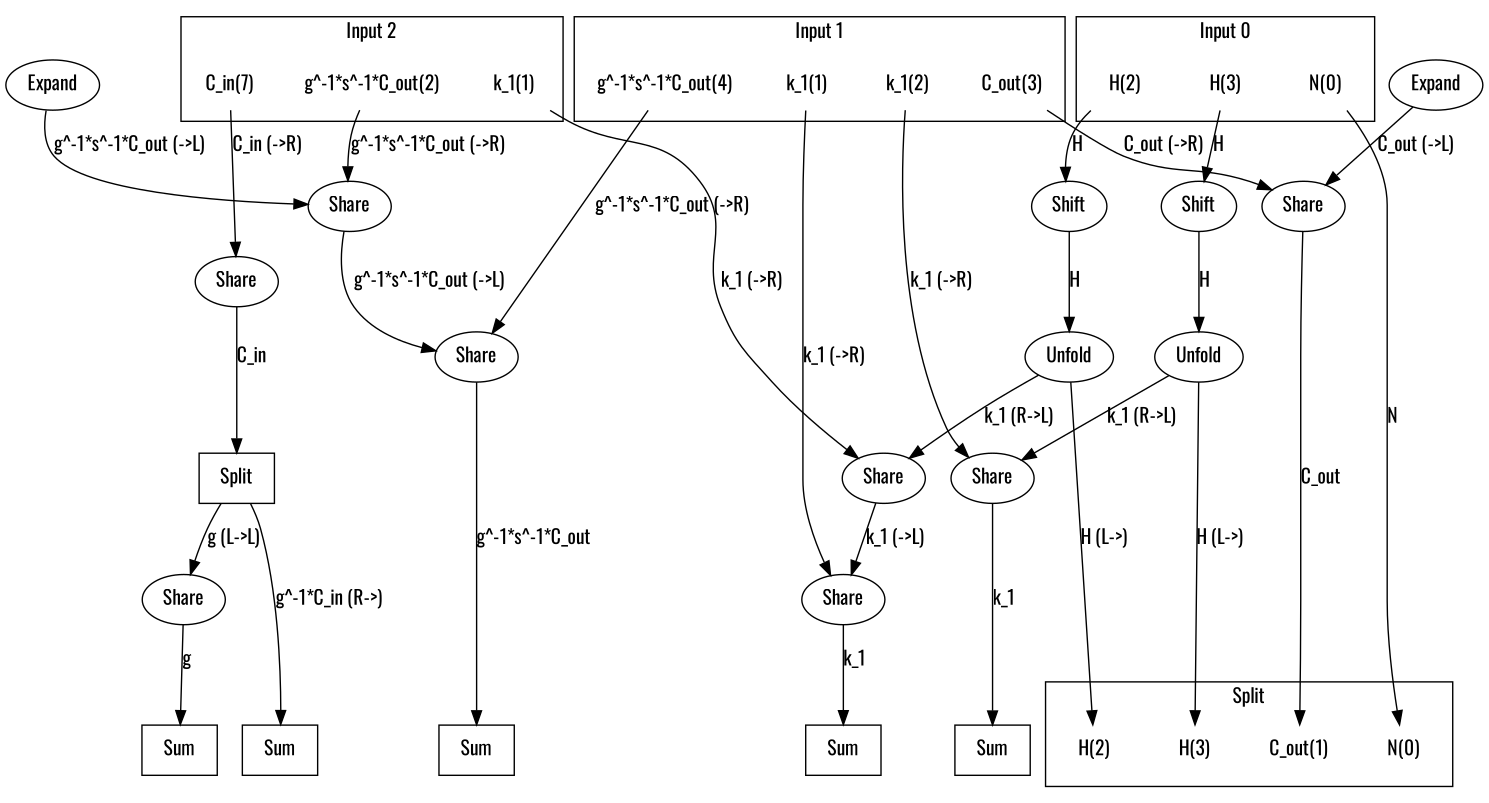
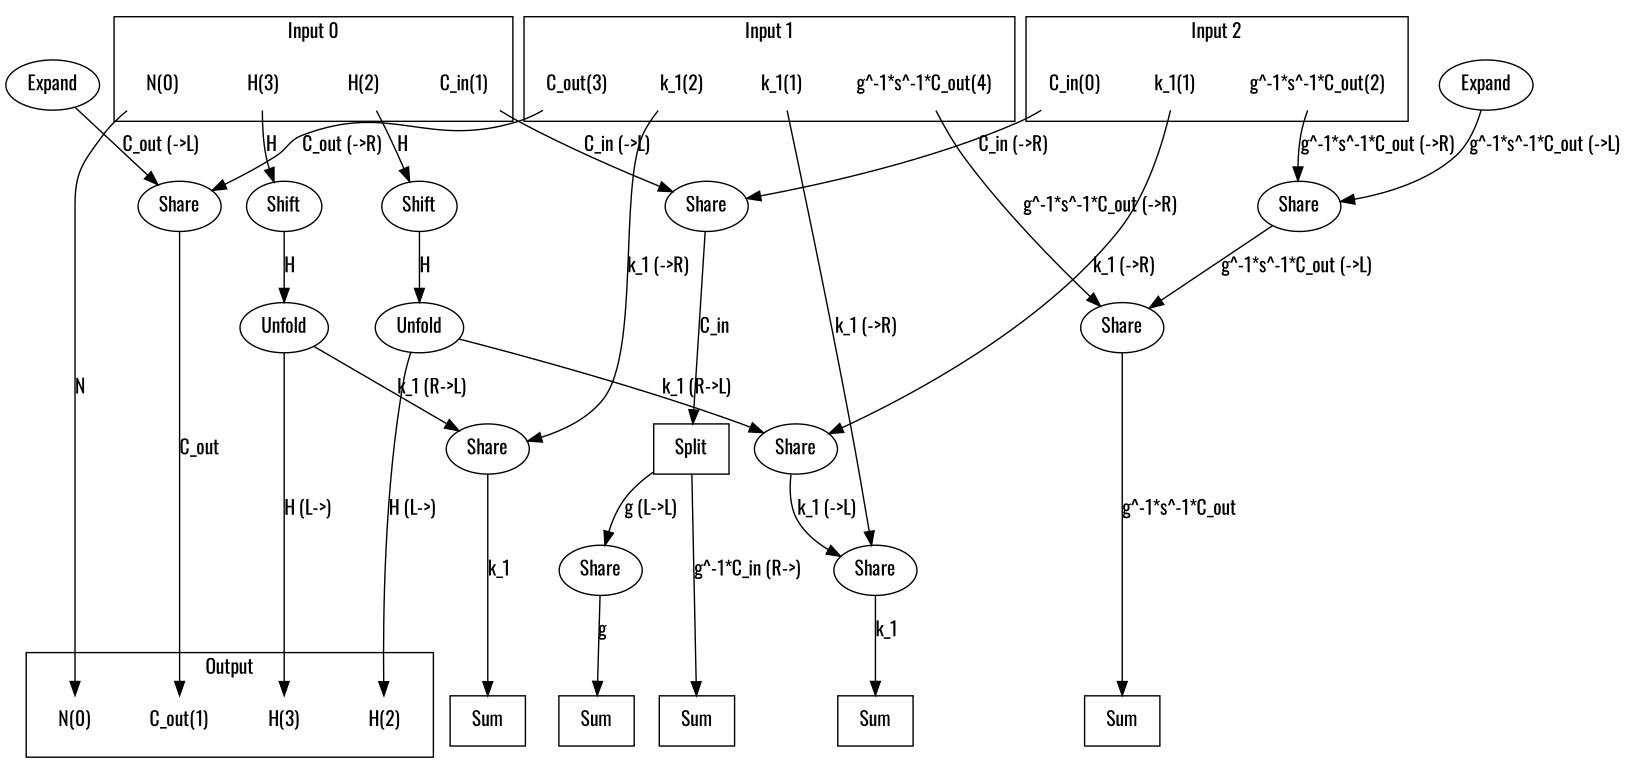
(230, 85) -> (1075, 85)
none -> (464, 85)
(1249, 698) -> (230, 669)
